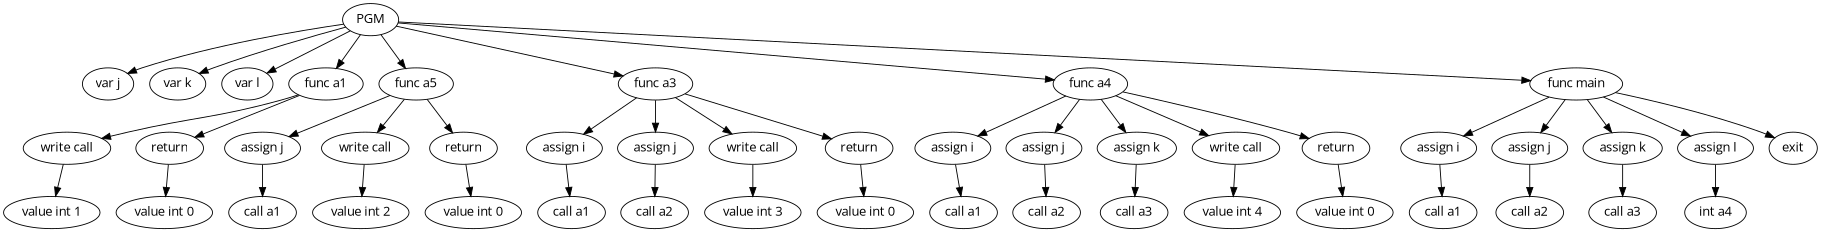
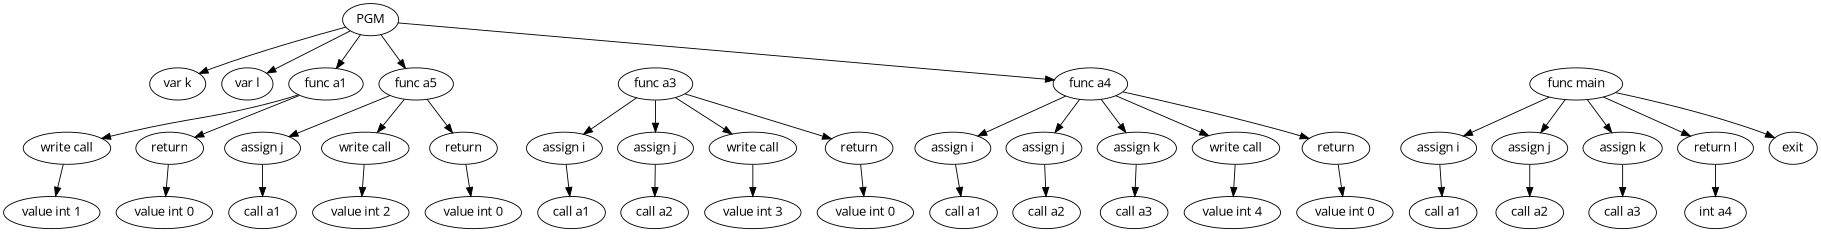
(505, 50) -> none
(960, 51) -> none
(108, 84) -> none
(1716, 148) -> (1716, 148)
